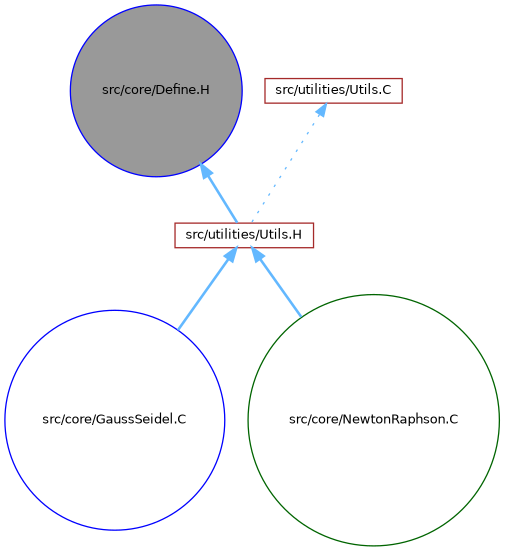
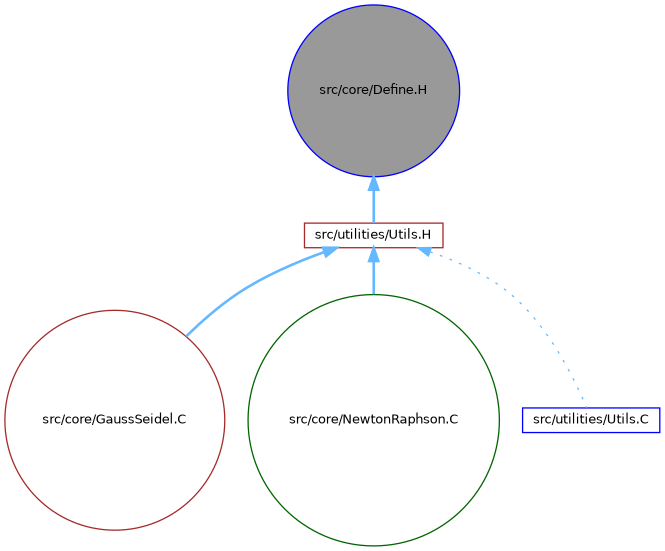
(334, 91) -> (591, 420)
(285, 169) -> (527, 310)
(115, 420) -> (115, 420)
